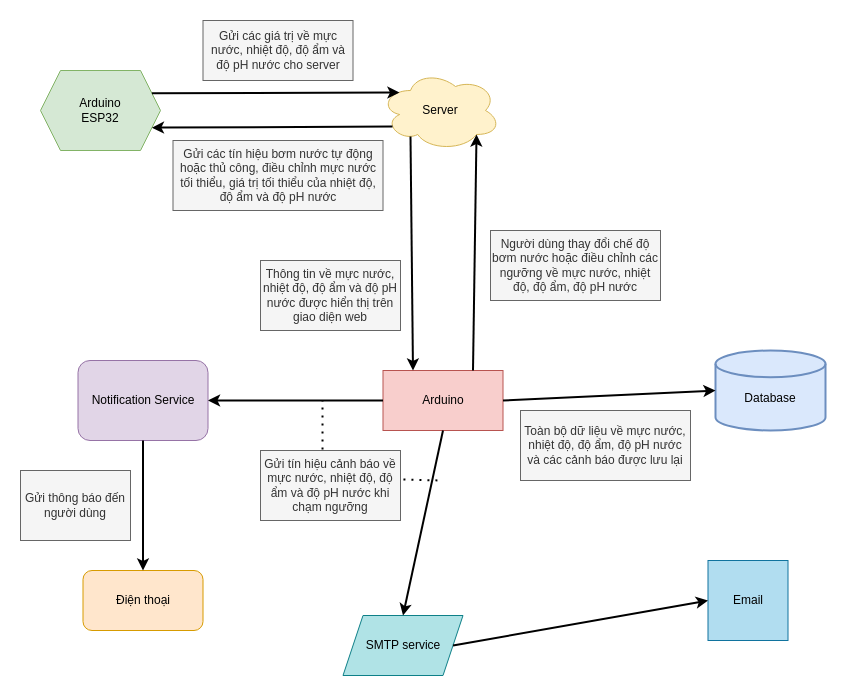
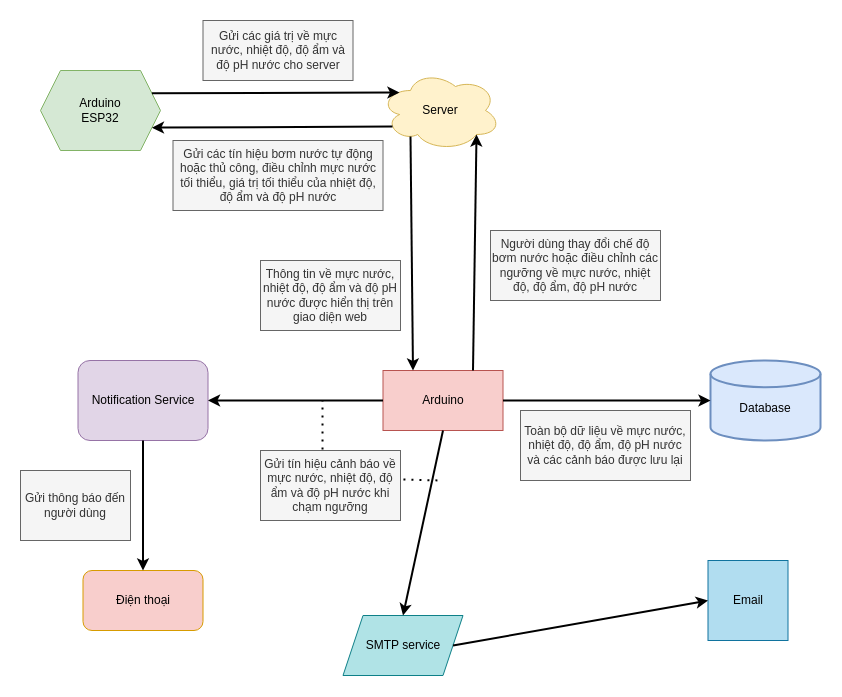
(771, 391) -> (766, 401)
(143, 601) -> (143, 601)
